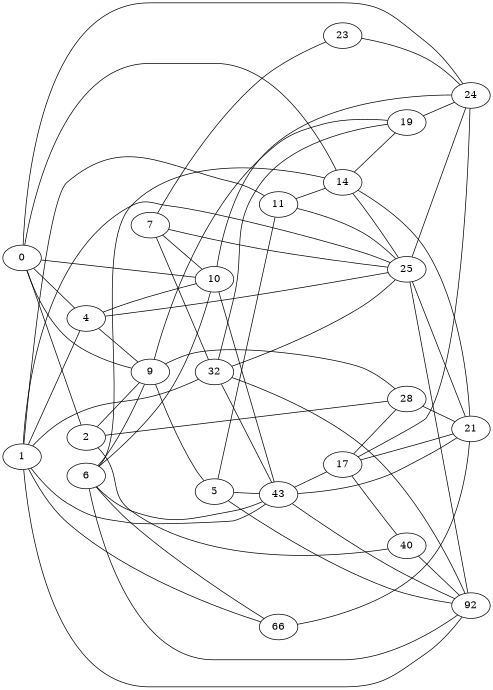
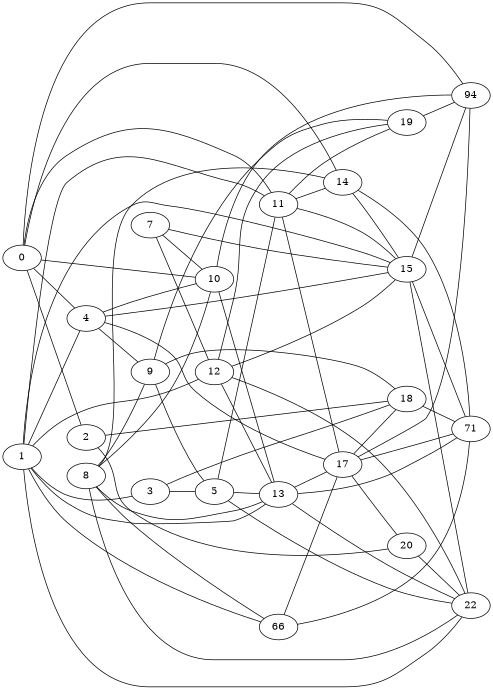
(343, 36) -> none
(471, 95) -> (471, 95)
(375, 152) -> (336, 155)
(407, 269) -> (407, 269)
none -> (309, 329)
(64, 335) -> (125, 130)
(214, 372) -> (214, 372)
(127, 396) -> none
(407, 399) -> (407, 399)
none -> (206, 400)
(471, 429) -> (471, 429)
(86, 476) -> (86, 476)
none -> (150, 492)
(279, 494) -> (279, 494)
none -> (311, 546)
(407, 546) -> (407, 546)
(471, 606) -> (471, 606)
